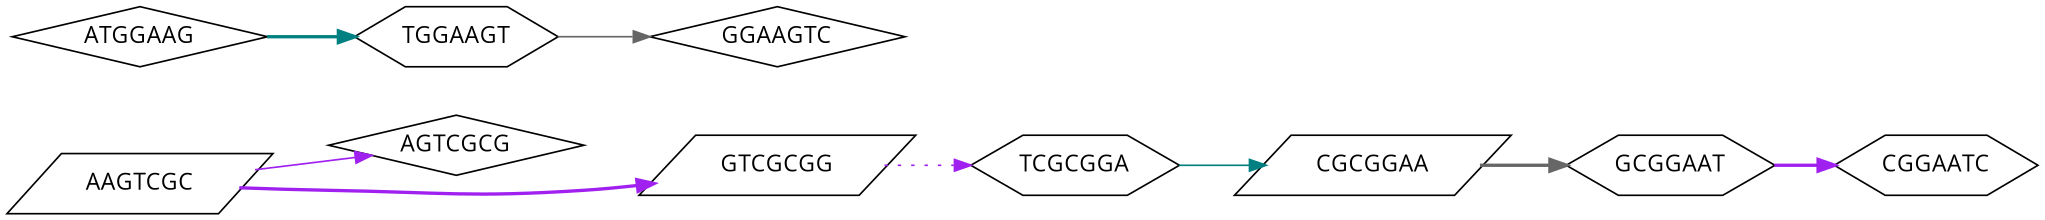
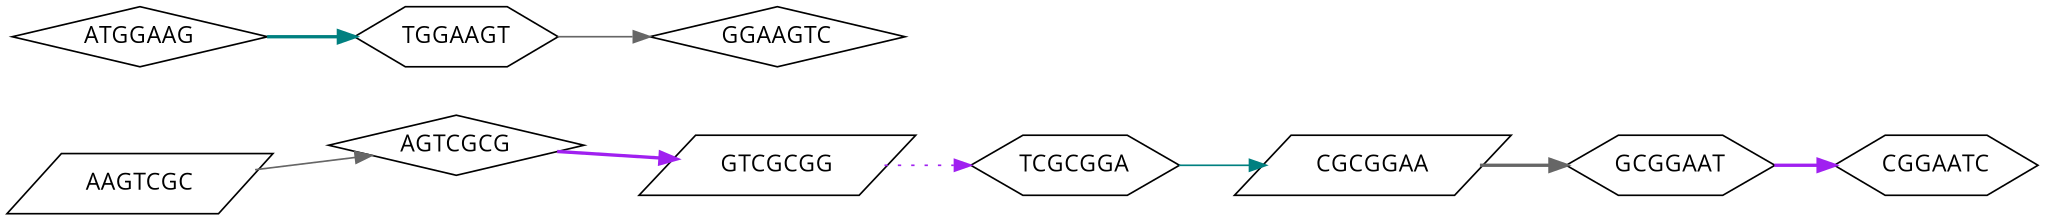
(305, 164) -> (305, 164)
(438, 193) -> (609, 155)
